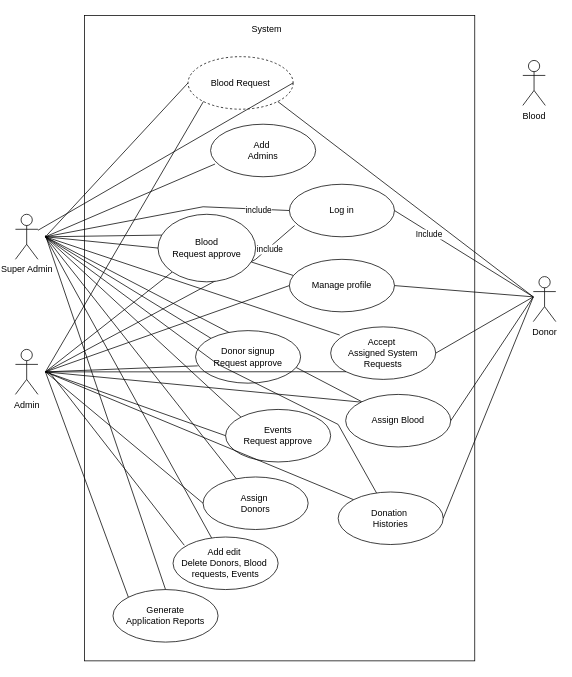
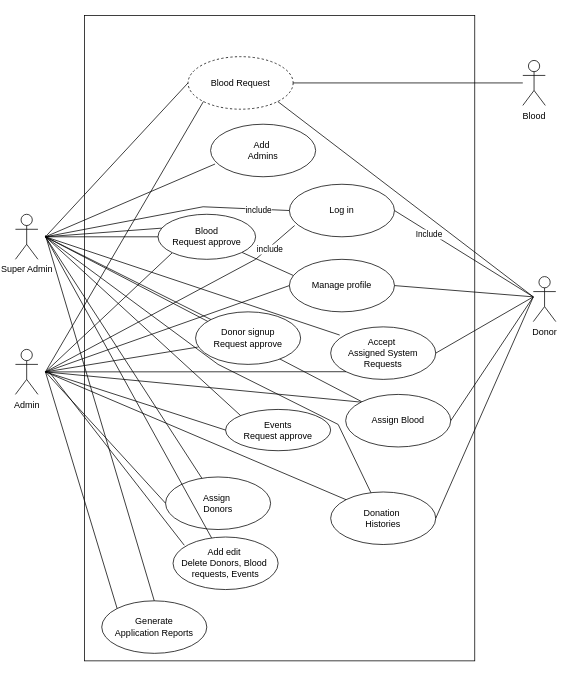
(267, 30) -> none
(235, 116) -> (407, 83)
(207, 248) -> (207, 237)
(248, 357) -> (248, 338)
(278, 435) -> (278, 430)
(255, 503) -> (218, 503)
(390, 518) -> (383, 518)
(165, 615) -> (154, 627)
